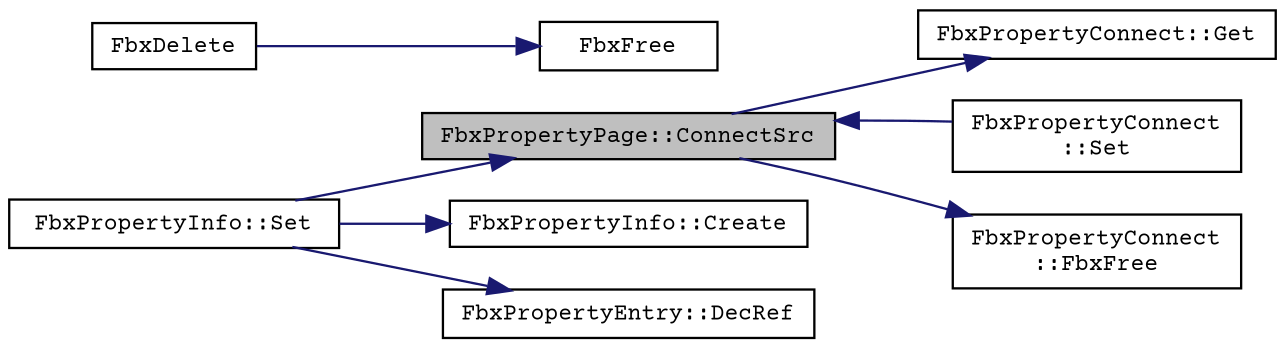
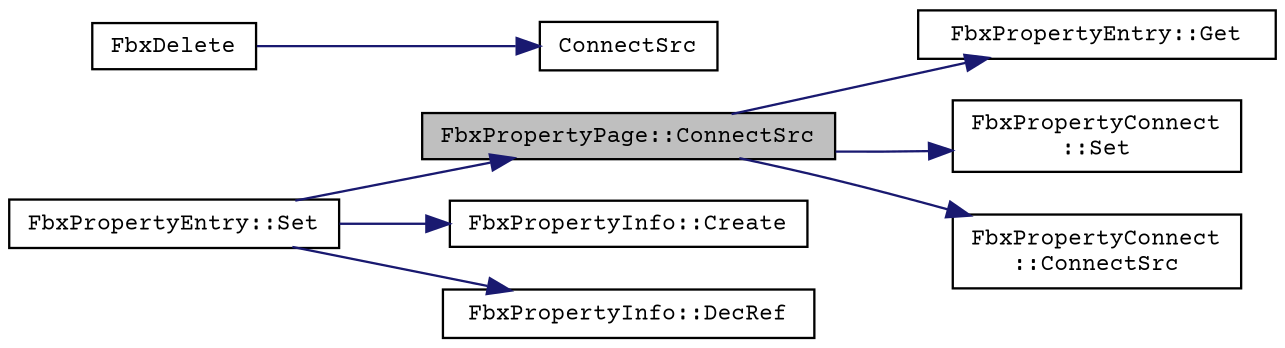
(1097, 35) -> (1097, 35)
(629, 46) -> (629, 46)
(905, 121) -> (882, 152)
(174, 224) -> (174, 224)
(1097, 251) -> (1097, 251)
(629, 314) -> (629, 314)
